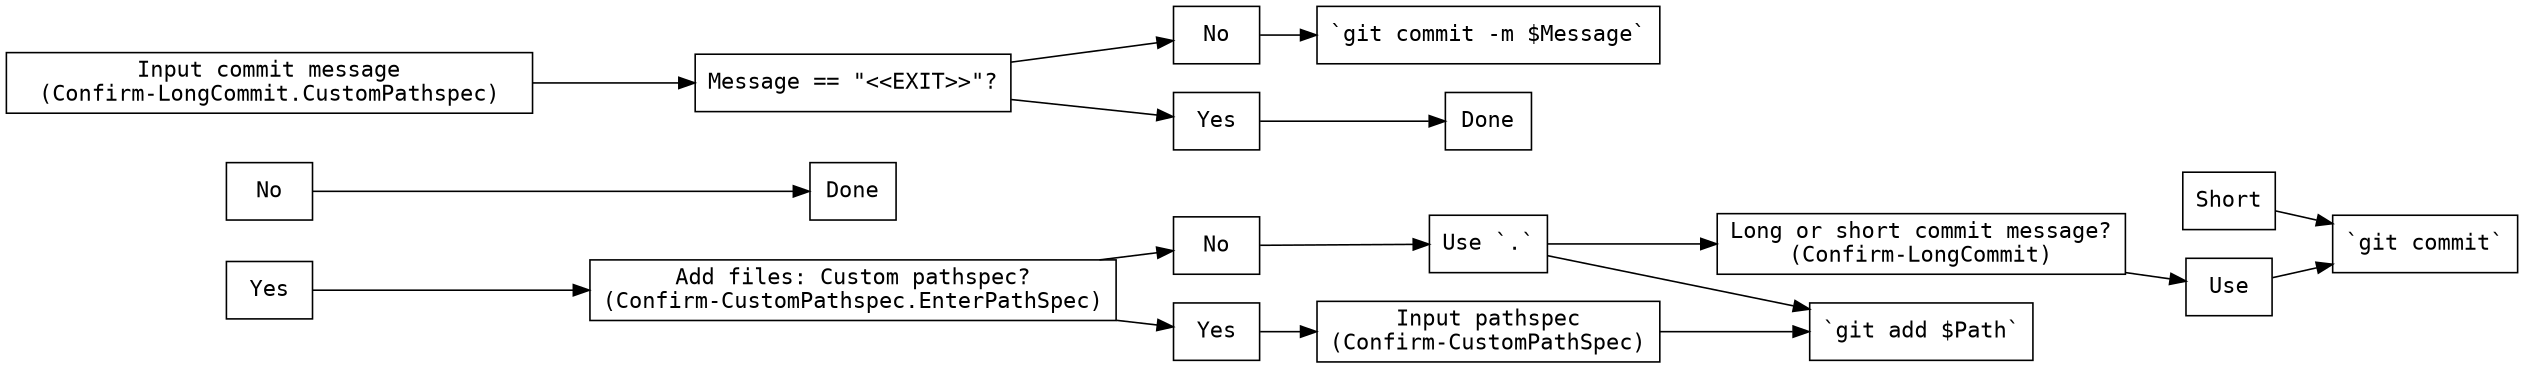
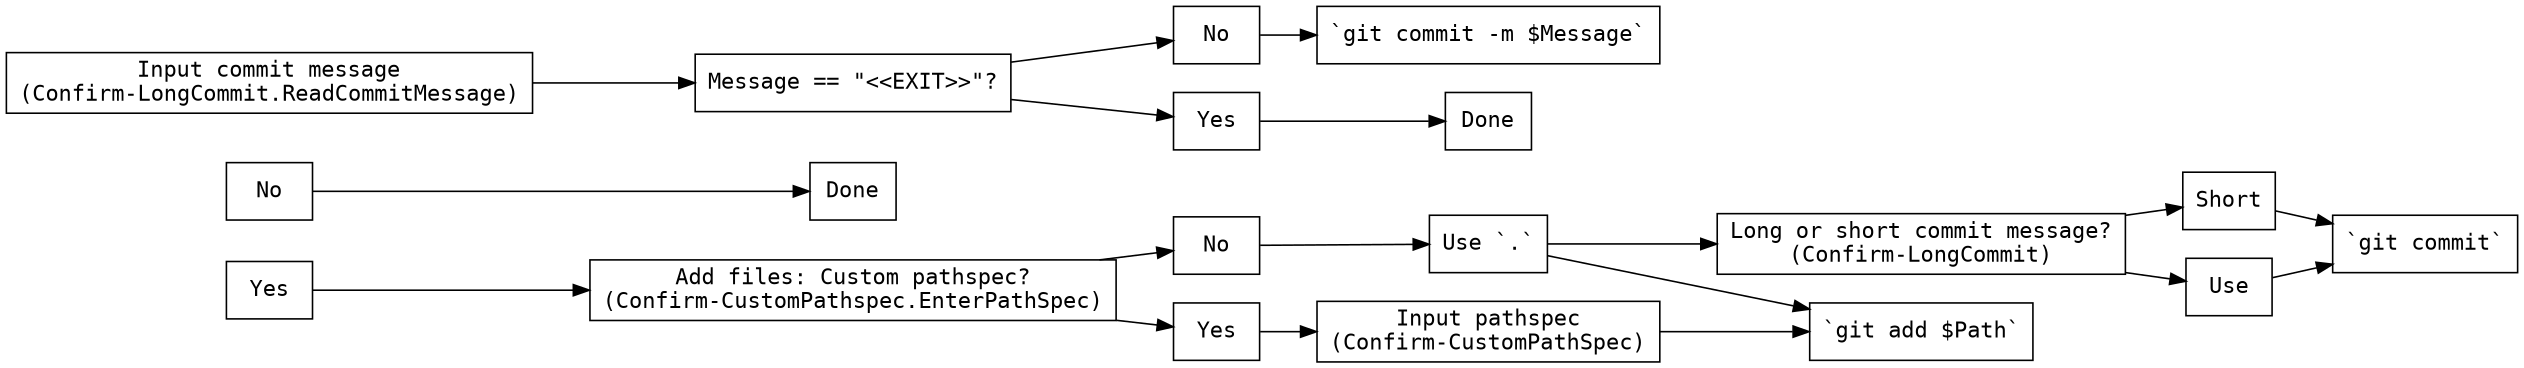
(269, 83) -> (269, 83)
none -> (2146, 212)
